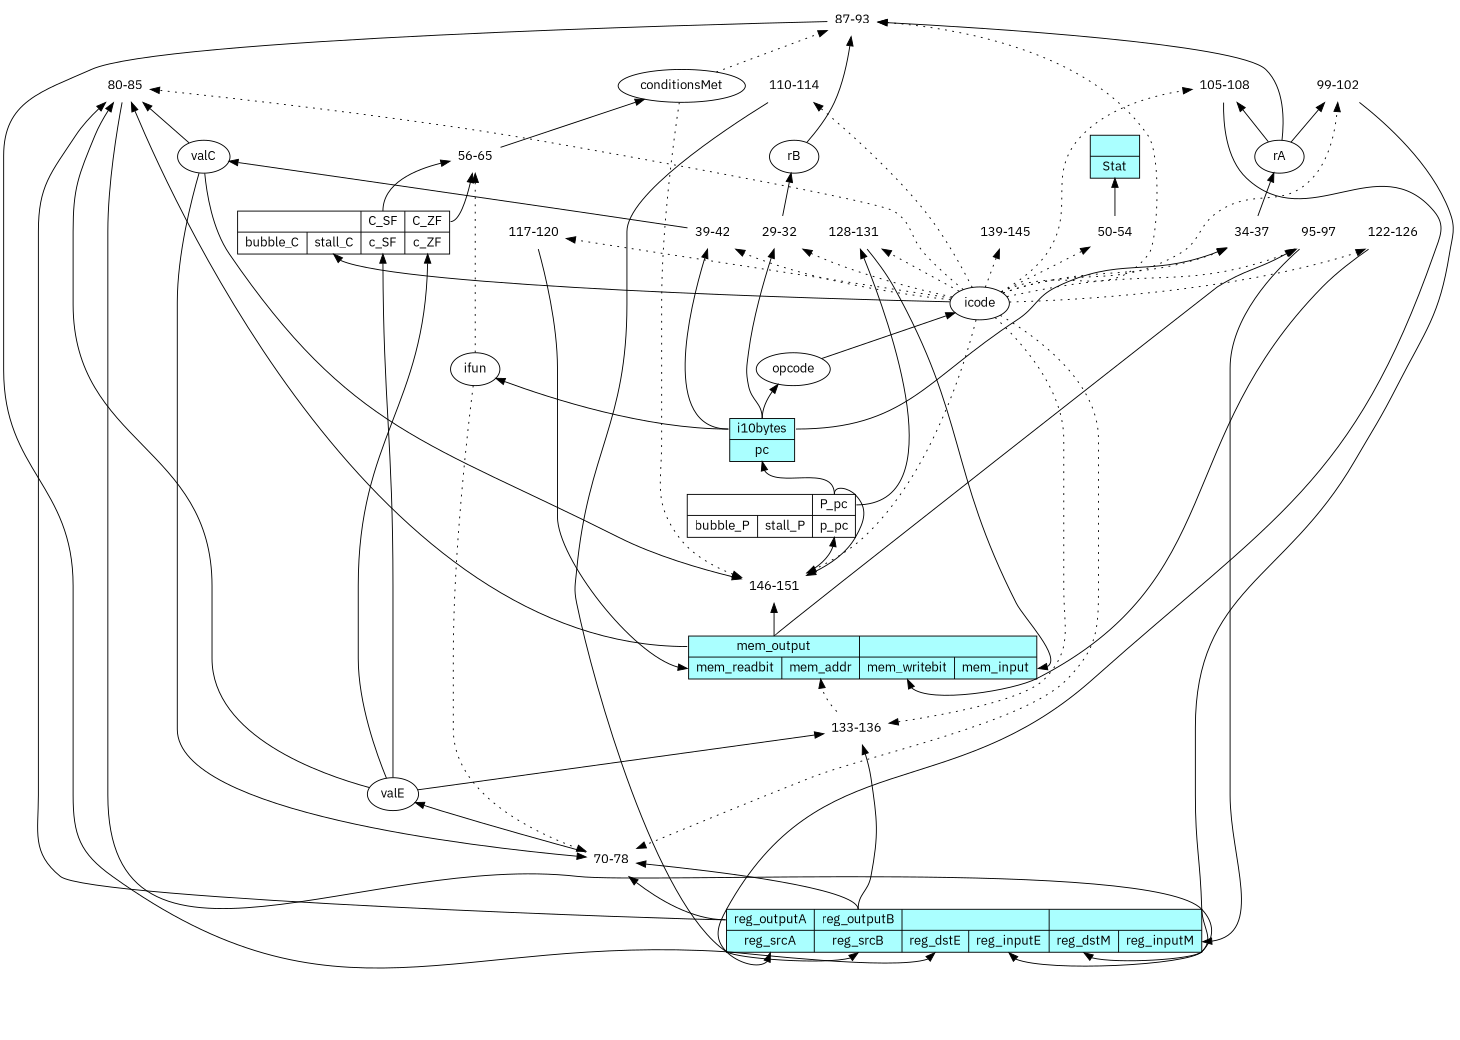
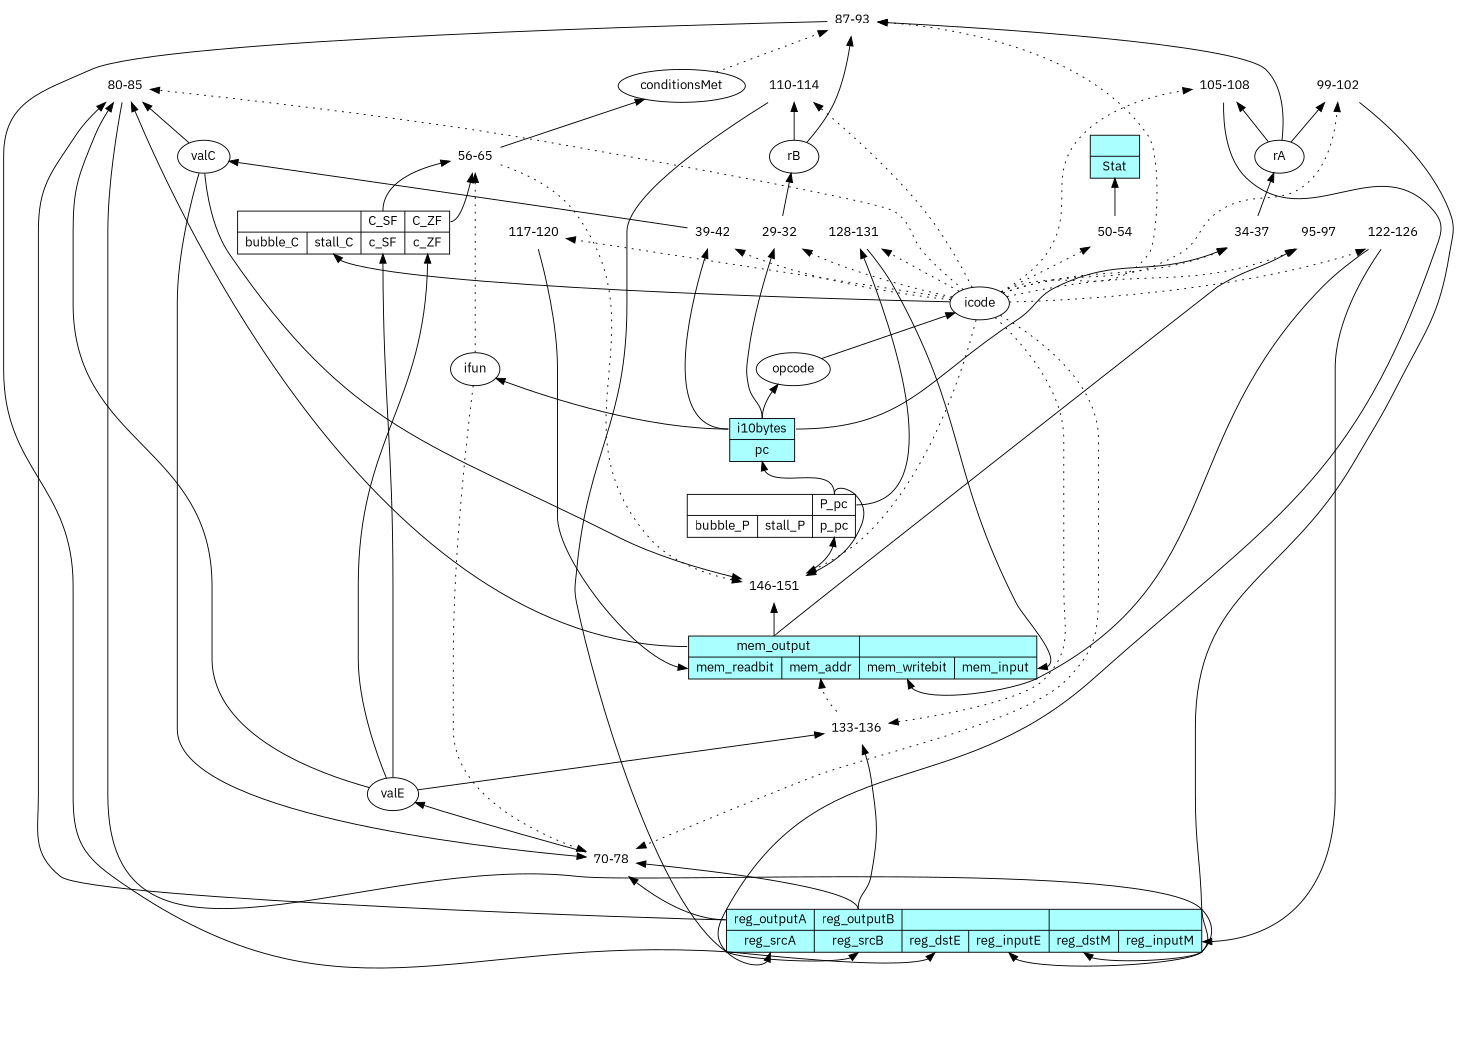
none -> (794, 126)
(1005, 233) -> none
(662, 355) -> (608, 379)
(1230, 592) -> (1335, 624)
